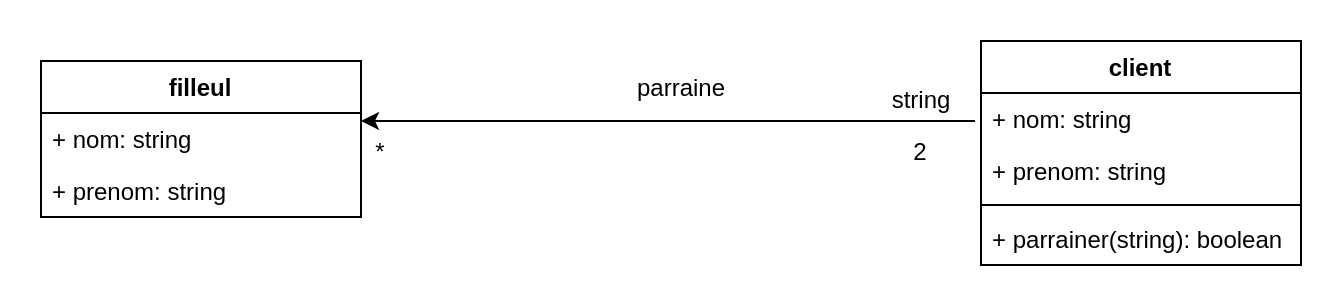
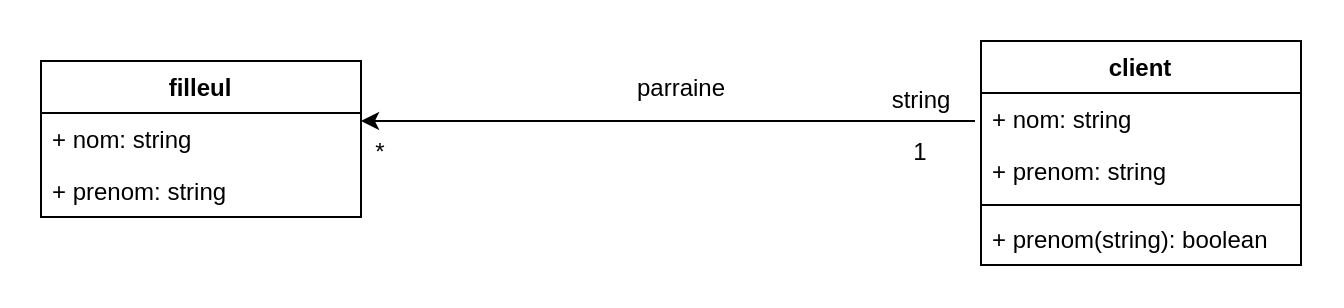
(921, 153) -> (921, 153)
(1161, 240) -> (1144, 240)
